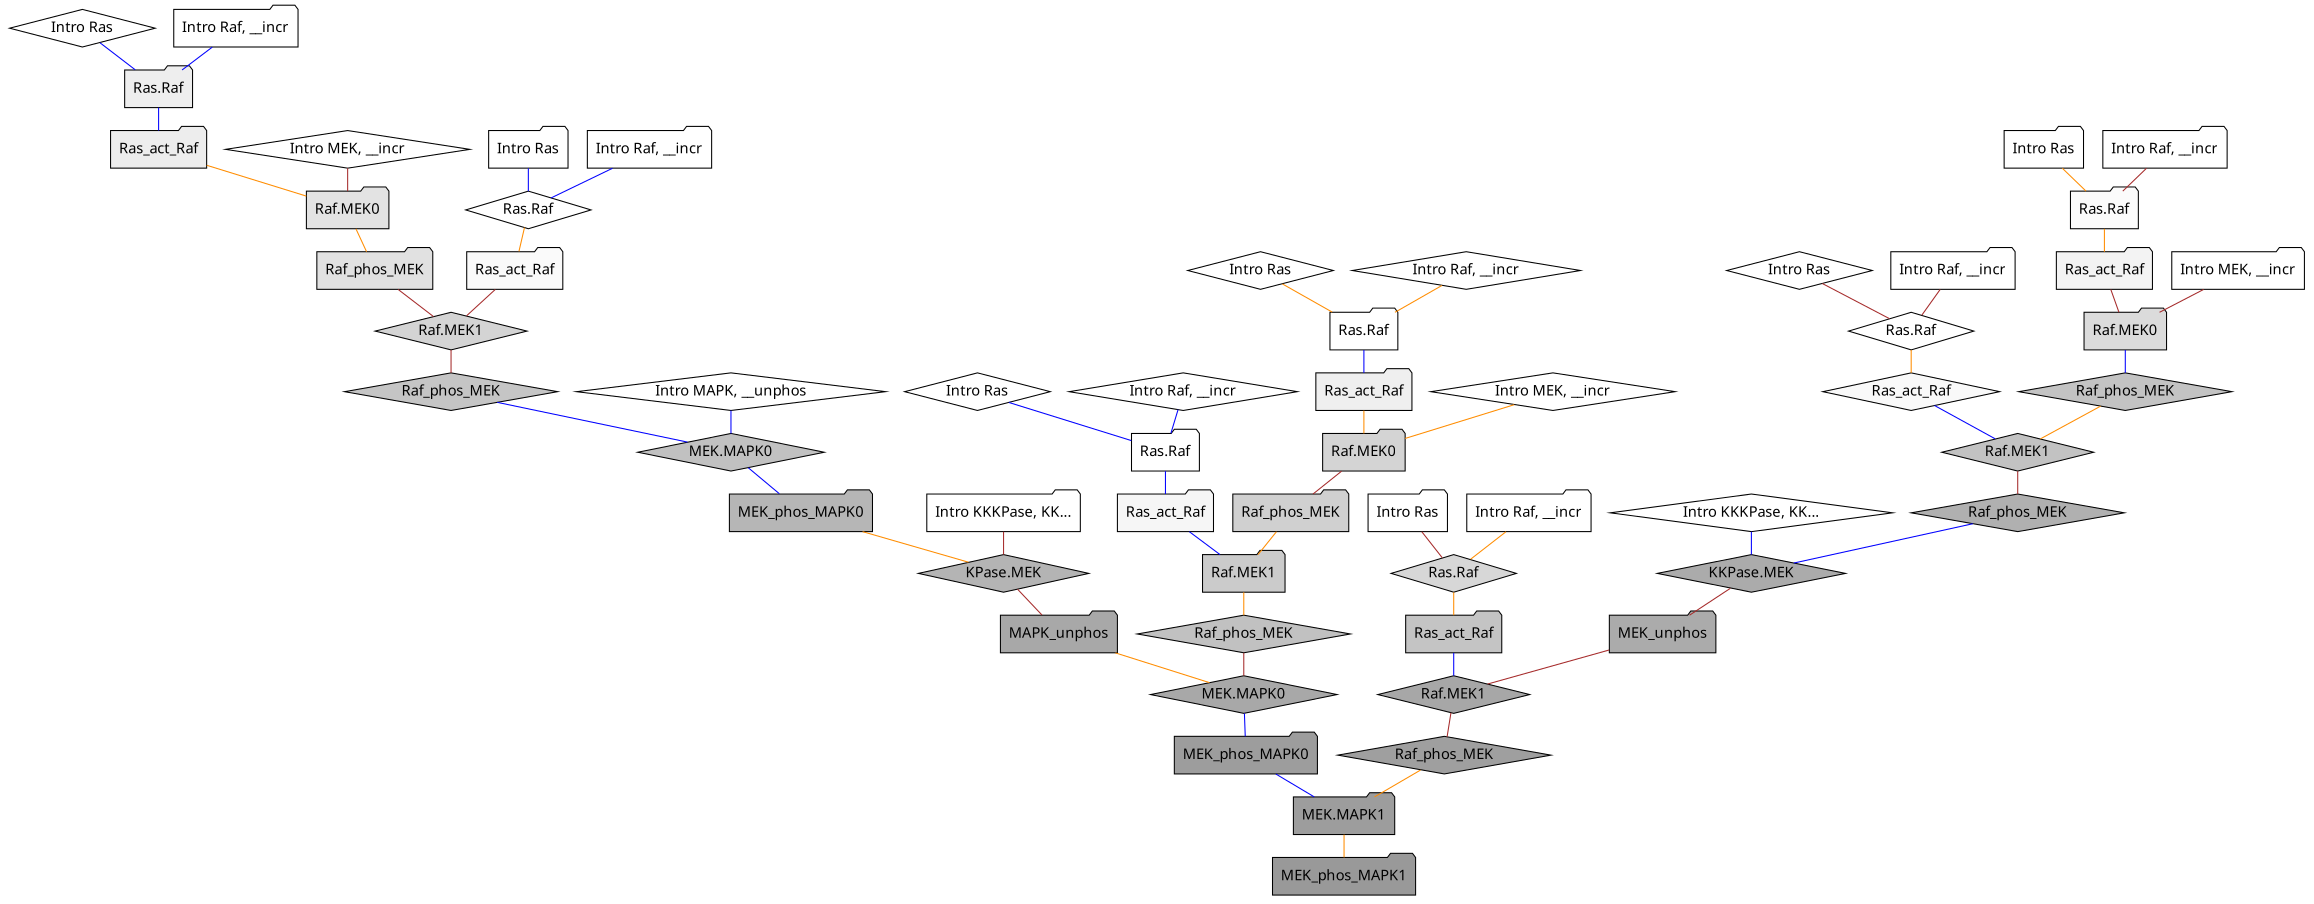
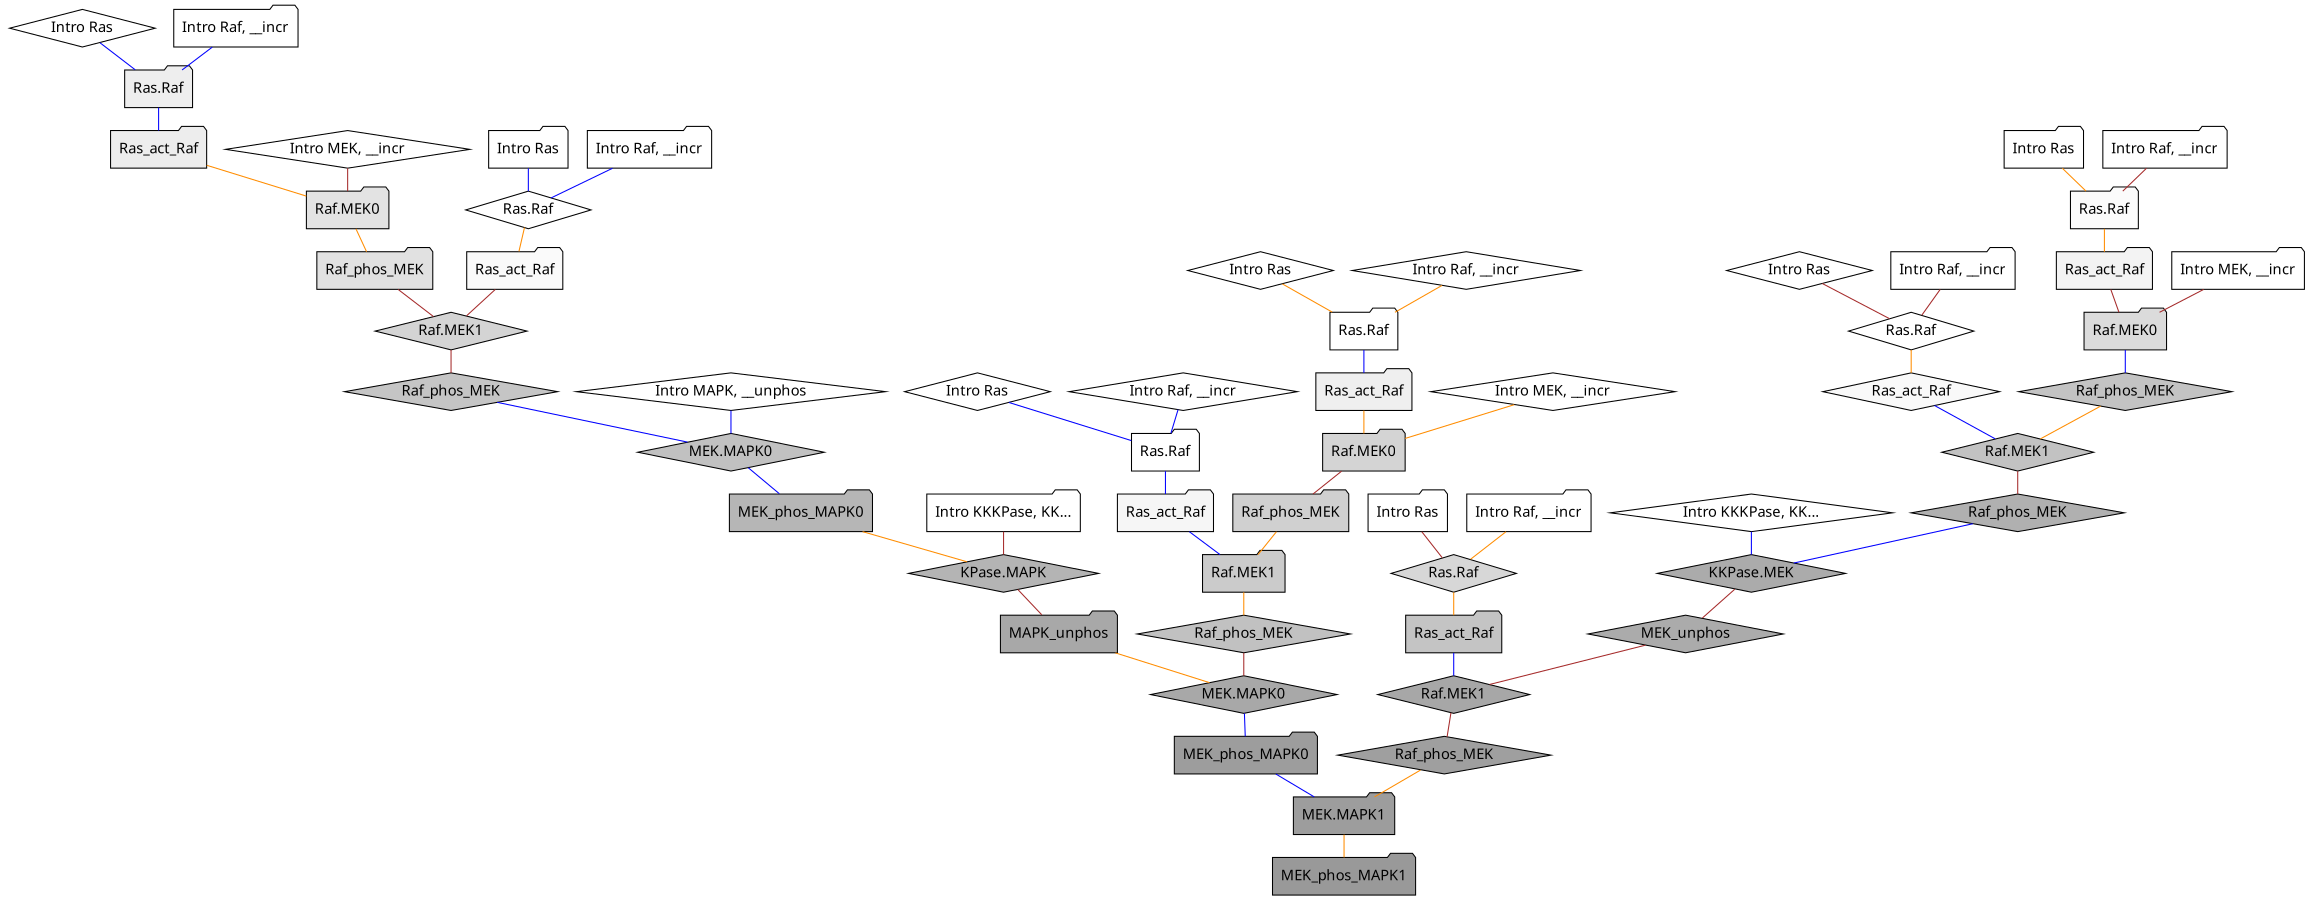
(1004, 573) -> (1004, 573)
(1663, 634) -> (1686, 634)
